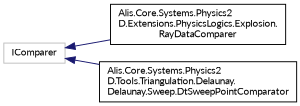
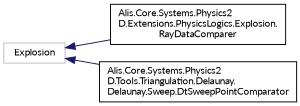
(34, 53) -> (34, 53)
